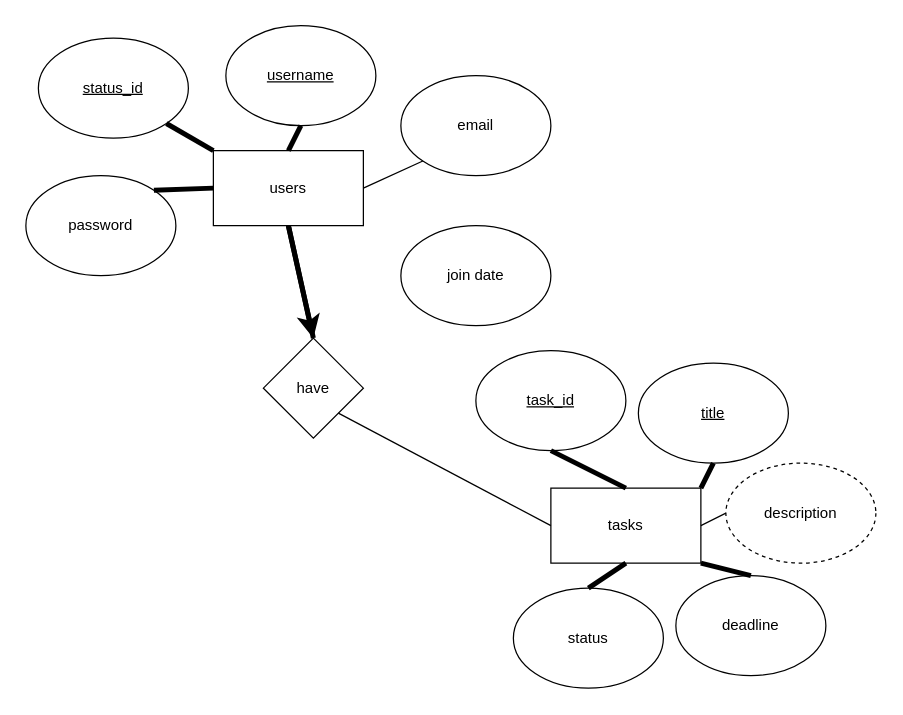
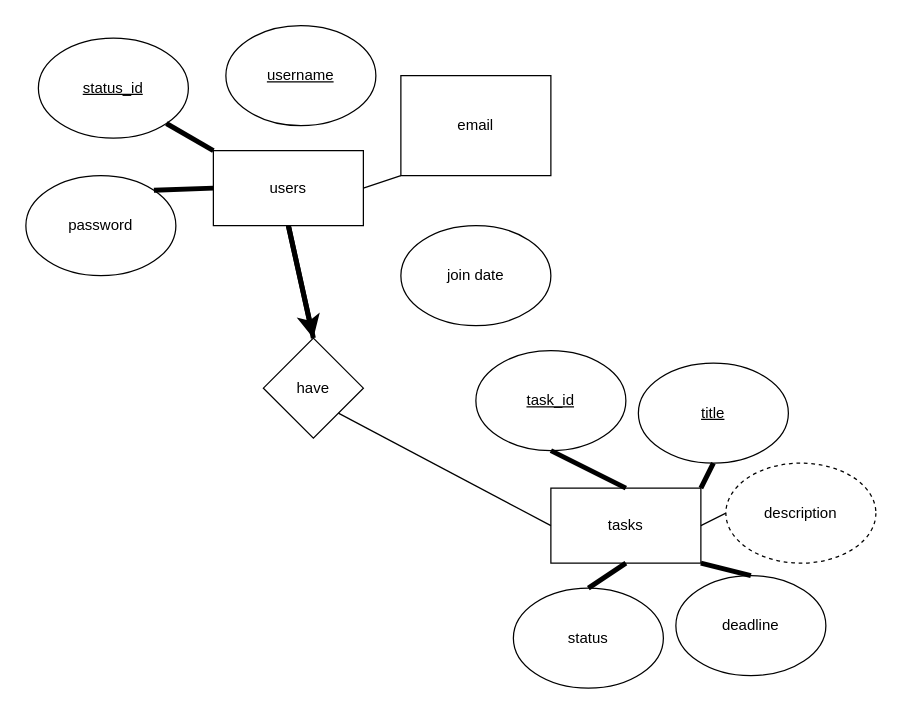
(476, 126) -> (476, 126)
(294, 139) -> none
